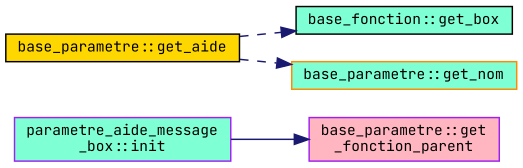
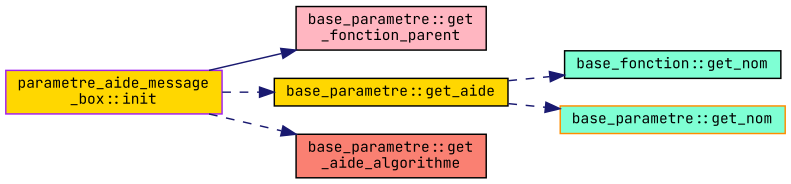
(404, 20) -> (673, 65)
none -> (241, 92)
(123, 139) -> (114, 92)
(404, 139) -> (391, 28)
none -> (391, 156)
